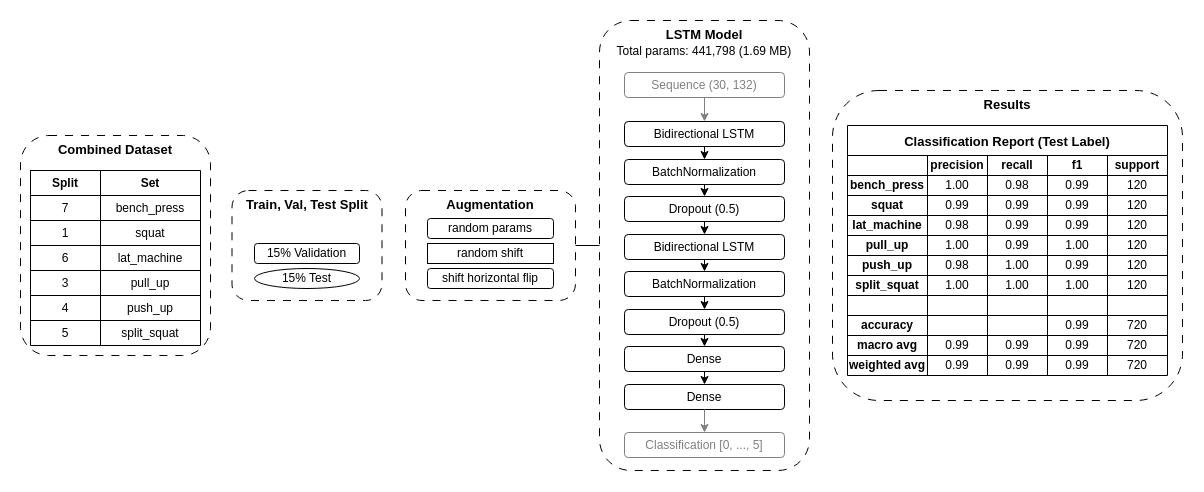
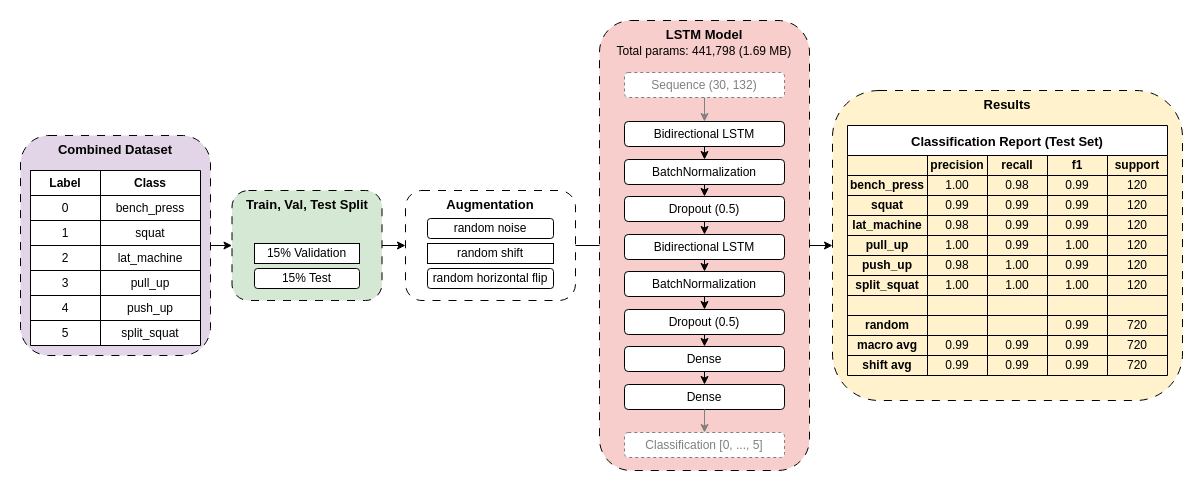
(705, 43) -> (705, 43)
(705, 85) -> (705, 85)
(1008, 105) -> (1008, 105)
(1007, 141) -> (1007, 141)
(116, 150) -> (116, 150)
(66, 184) -> (66, 184)
(151, 184) -> (151, 184)
(308, 205) -> (308, 205)
(66, 209) -> (66, 209)
(491, 229) -> (491, 229)
none -> (218, 246)
none -> (390, 246)
none -> (818, 246)
(307, 254) -> (307, 254)
(66, 259) -> (66, 259)
(307, 279) -> (307, 279)
(491, 279) -> (491, 279)
(888, 326) -> (888, 326)
(888, 366) -> (888, 366)
(705, 445) -> (705, 445)
